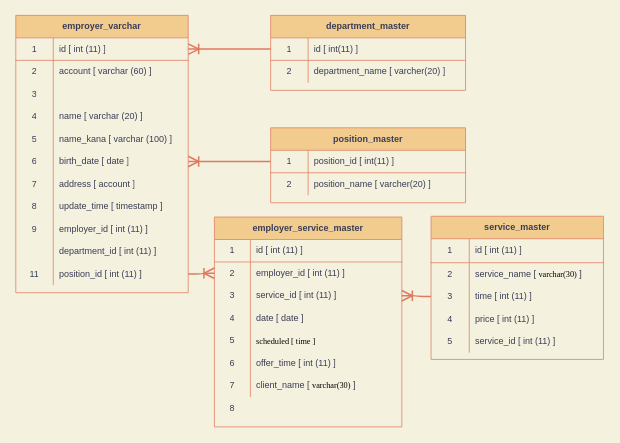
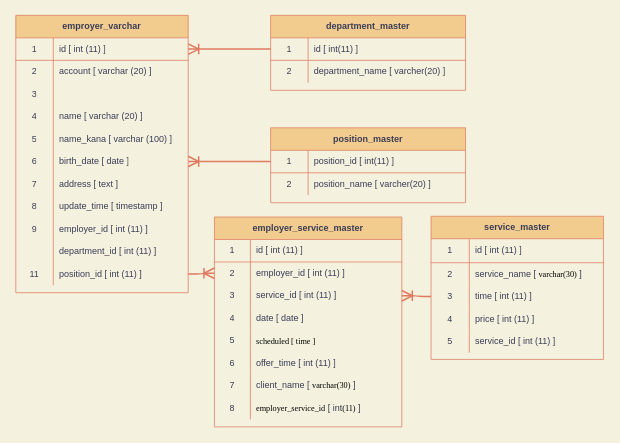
(115, 72) -> (115, 72)
(103, 184) -> (96, 184)
none -> (326, 408)
